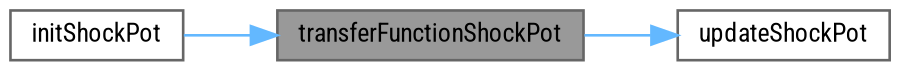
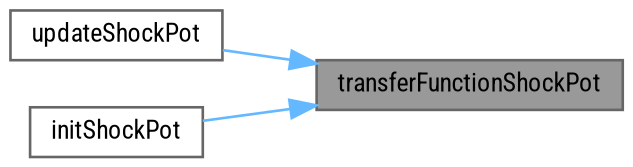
(618, 35) -> (257, 55)
